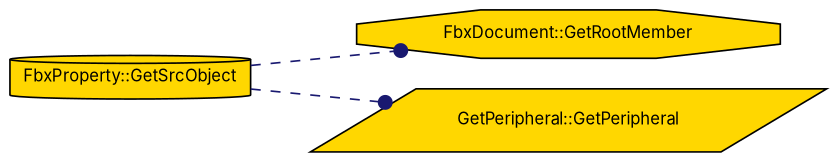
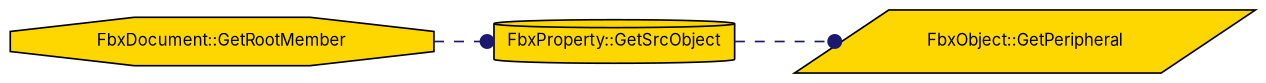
(322, 58) -> (457, 41)
(568, 120) -> (1025, 41)
